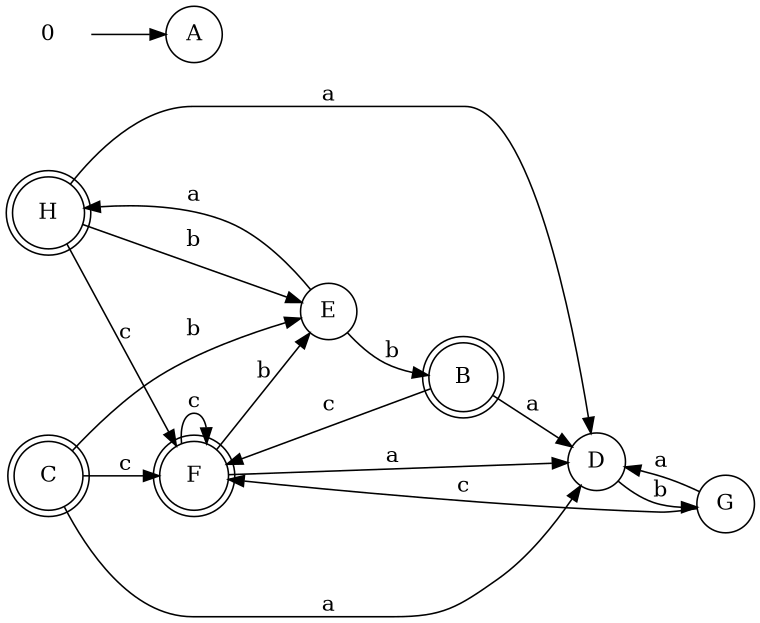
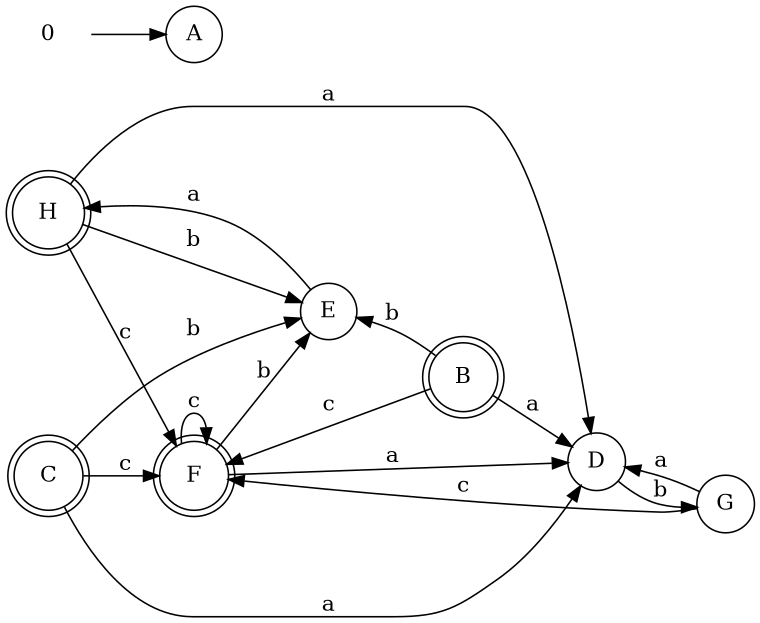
(377, 358) -> (405, 336)
